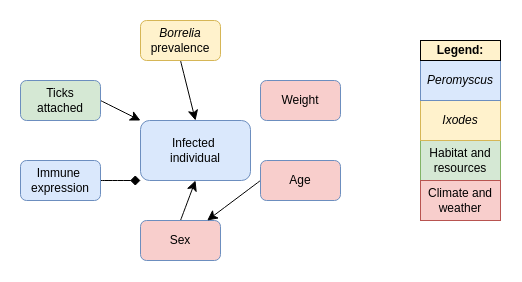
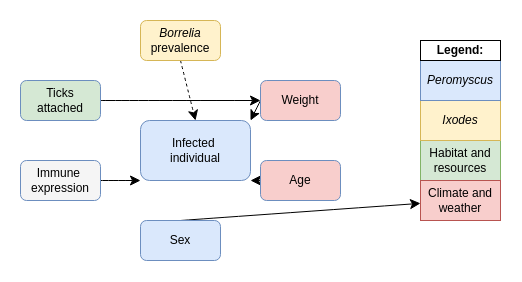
(461, 51) -> (461, 51)
(188, 89) -> (188, 89)
none -> (258, 105)
(118, 109) -> (177, 101)
(61, 181) -> (61, 181)
(130, 181) -> (131, 181)
(237, 198) -> (260, 181)
(186, 205) -> (297, 212)
(181, 241) -> (181, 241)
